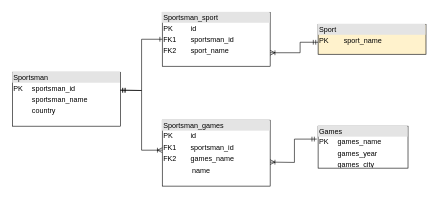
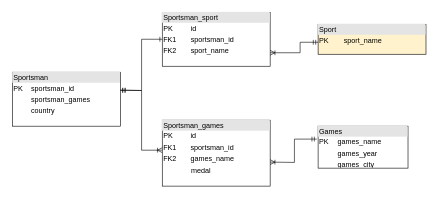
(41, 90) -> (43, 90)
(198, 171) -> (198, 171)
